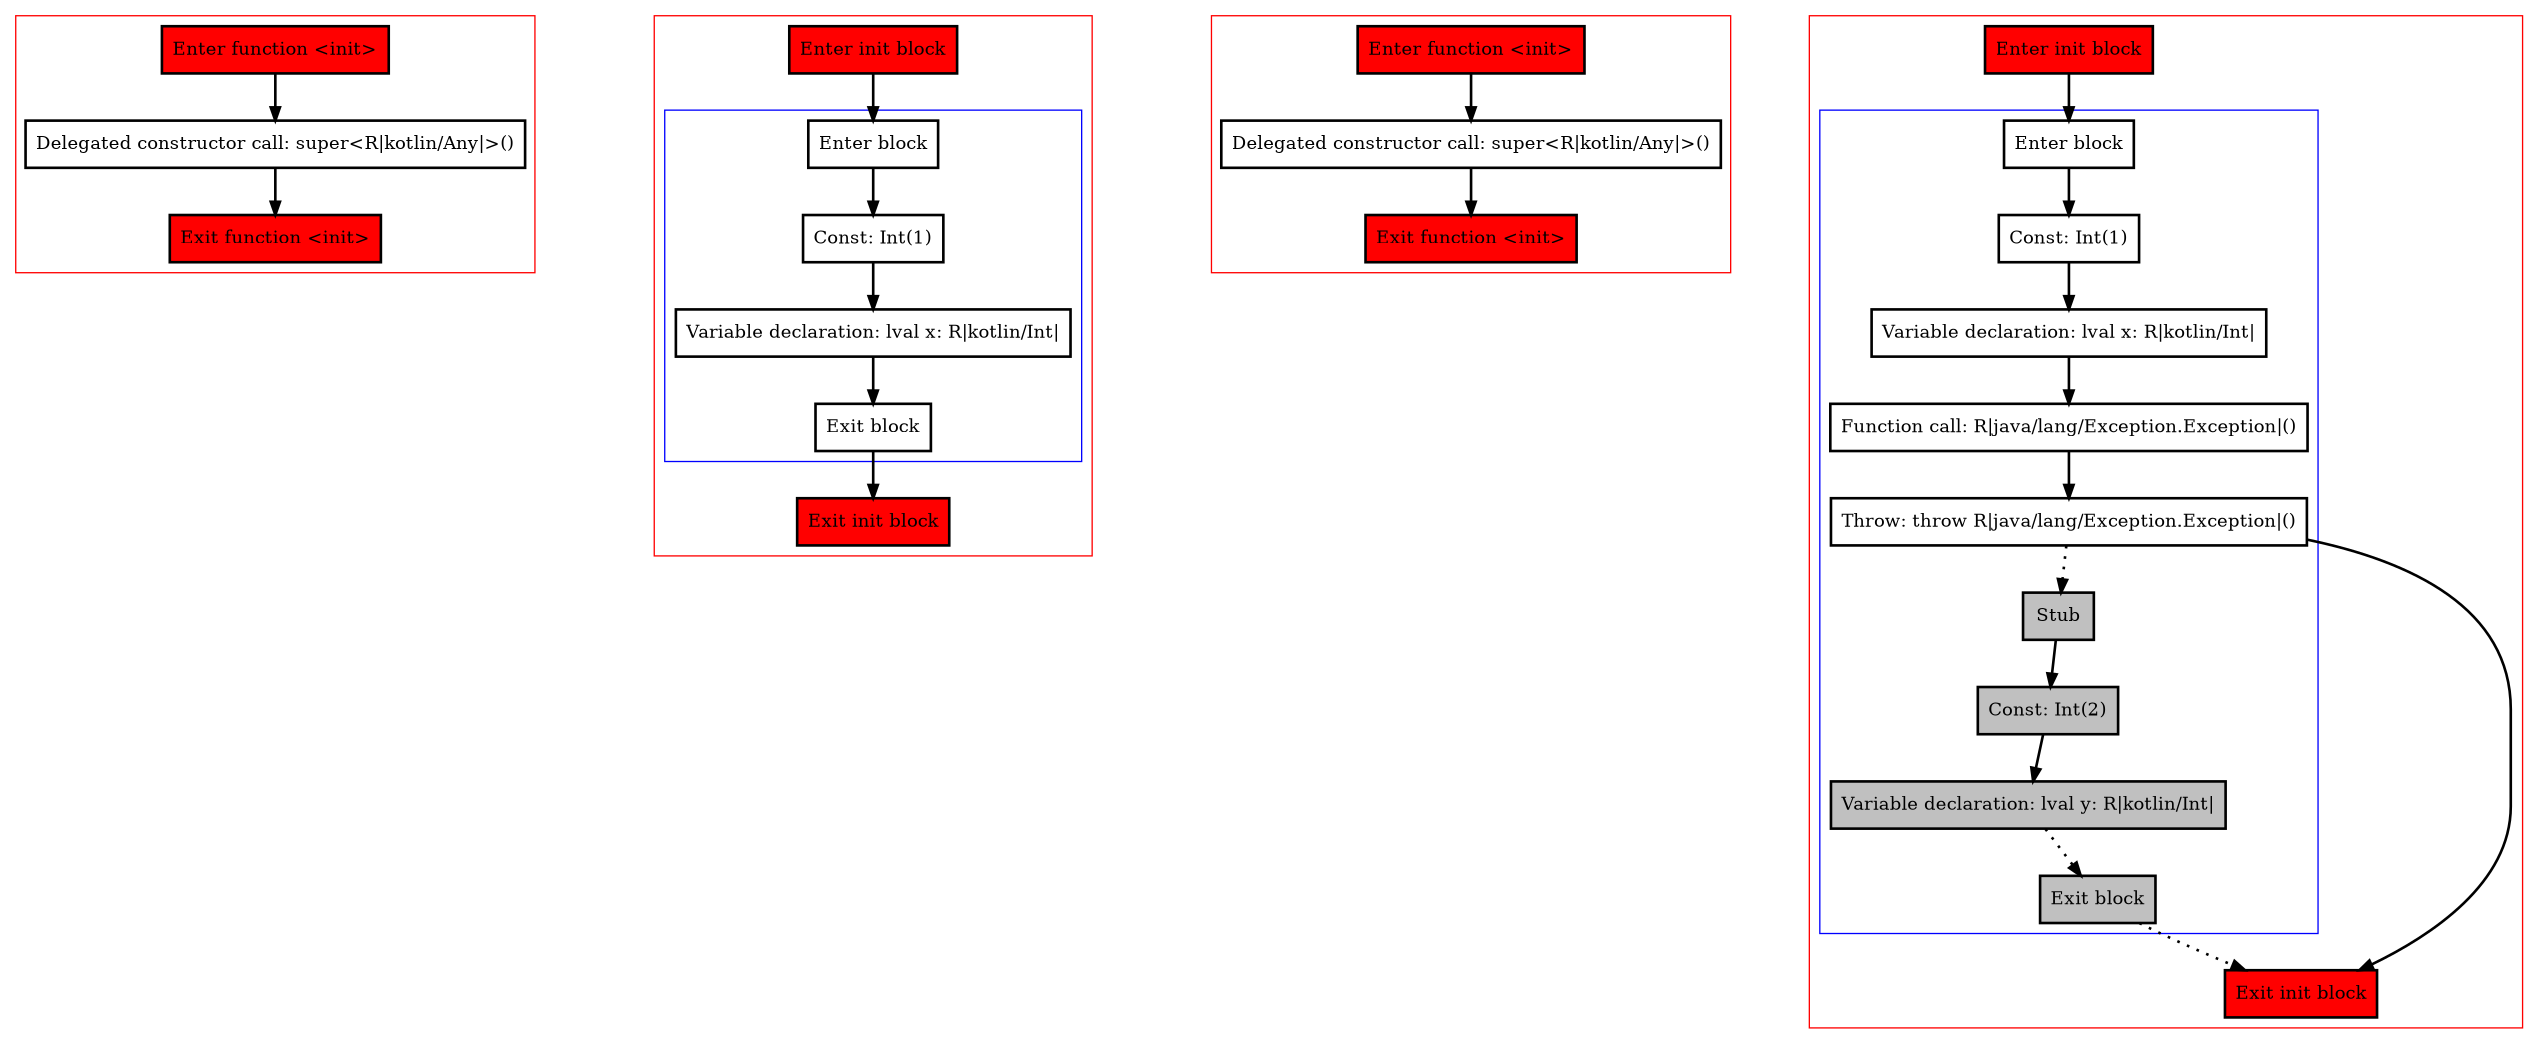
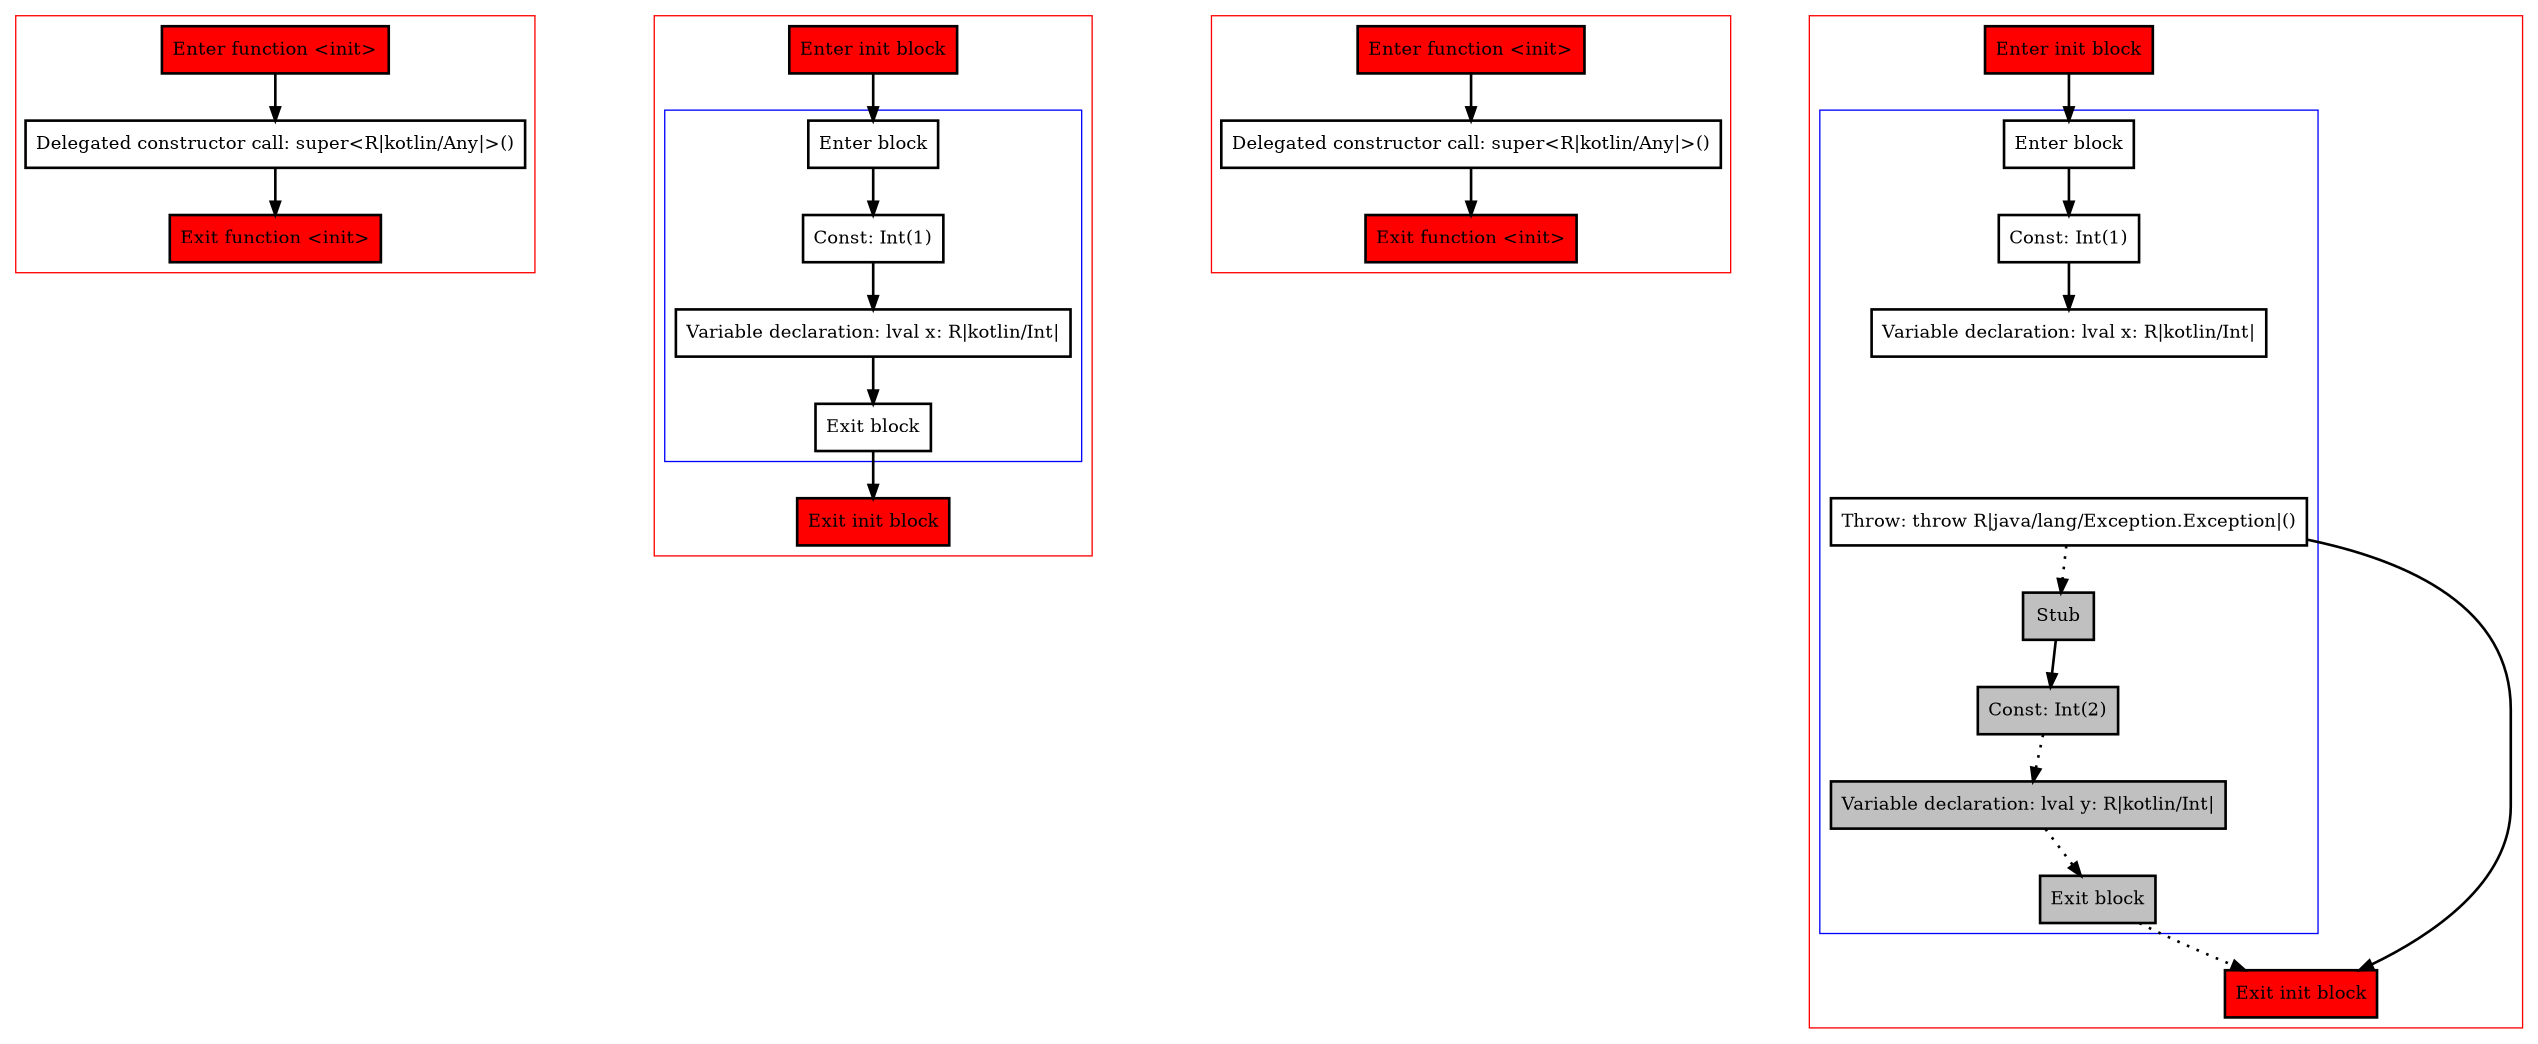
(2069, 427) -> none
(2040, 751) -> (2040, 751)
